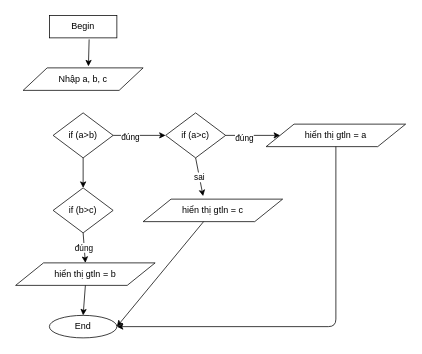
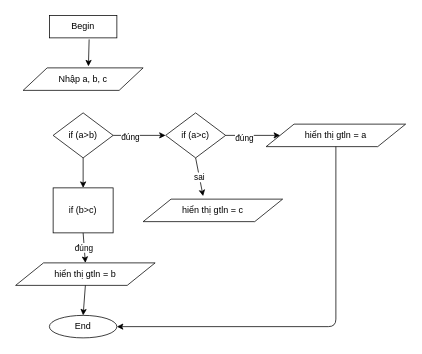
(83, 210) -> (83, 210)
(162, 272) -> none
